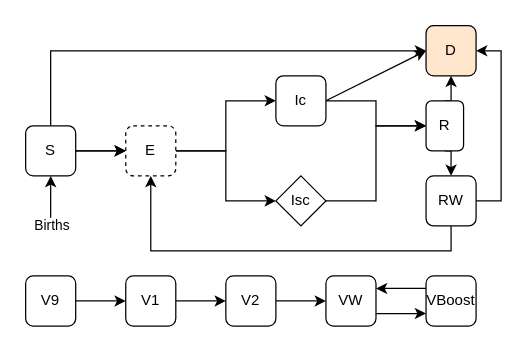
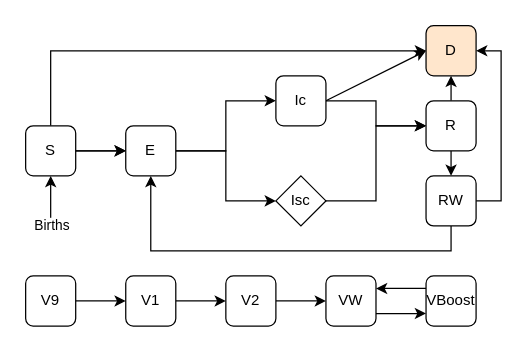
(444, 126) -> (451, 126)
(151, 151) -> (151, 151)
